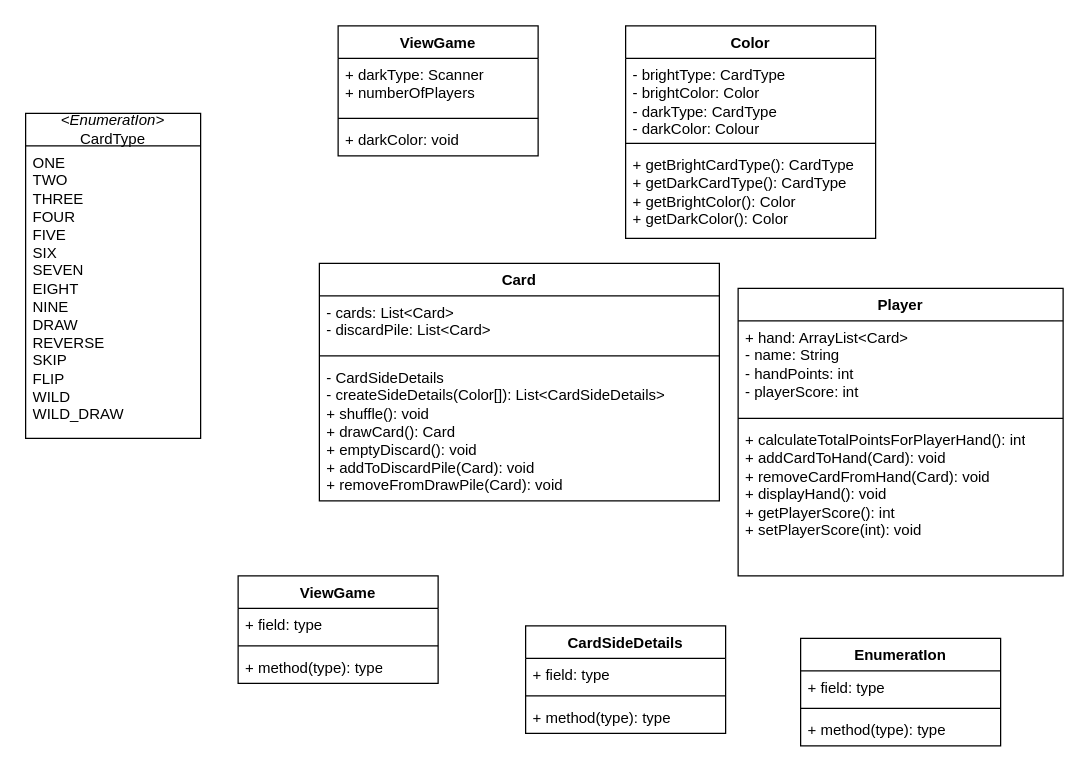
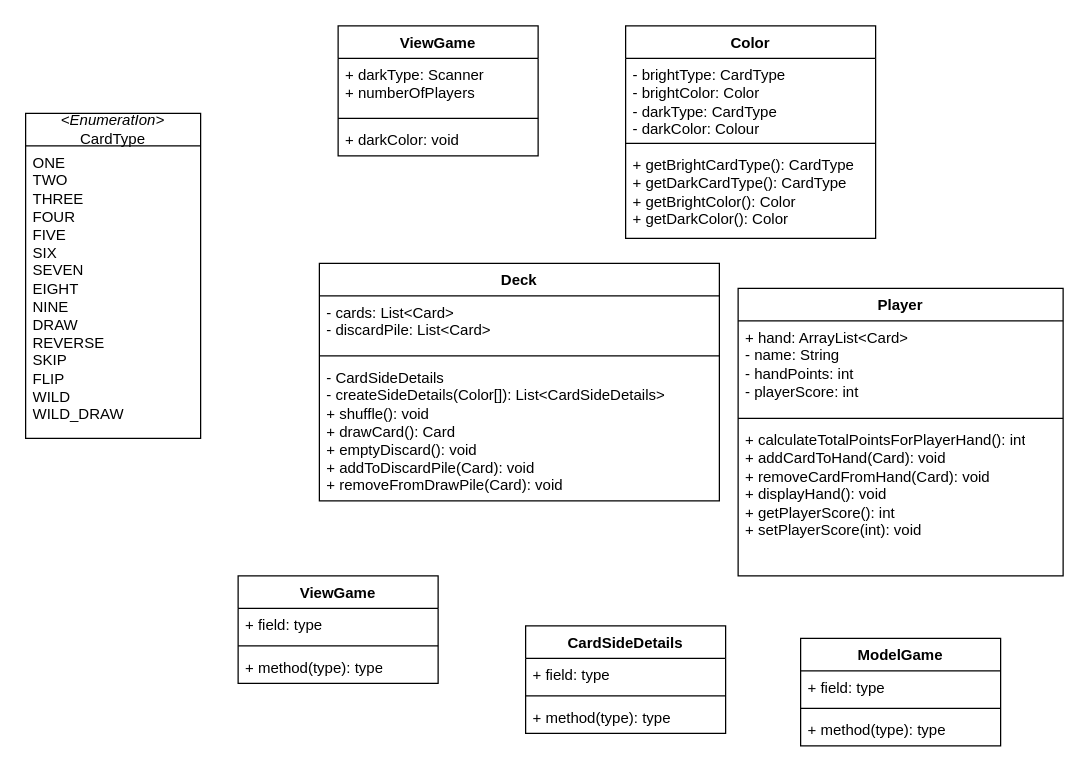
(519, 281) -> (519, 281)
(901, 656) -> (901, 656)
